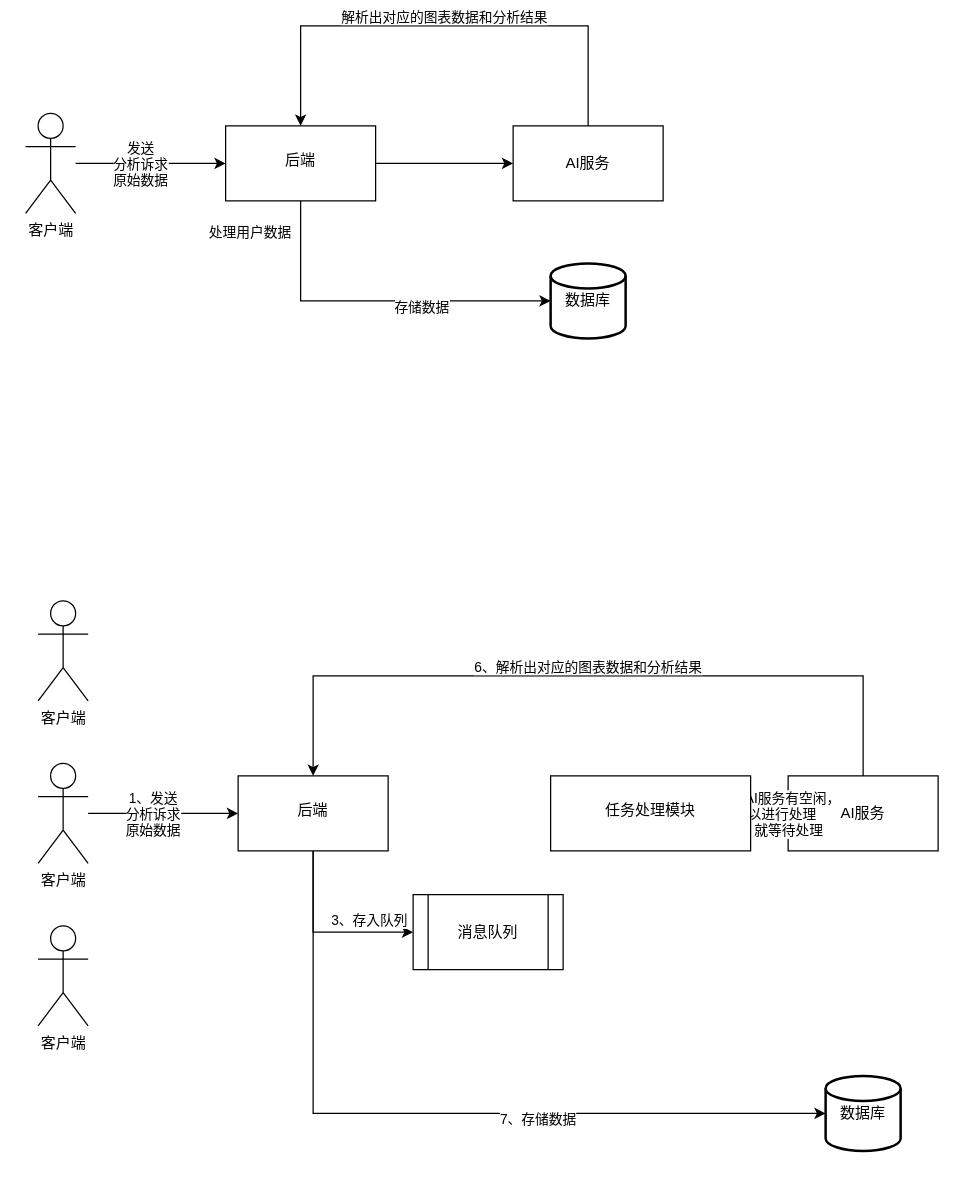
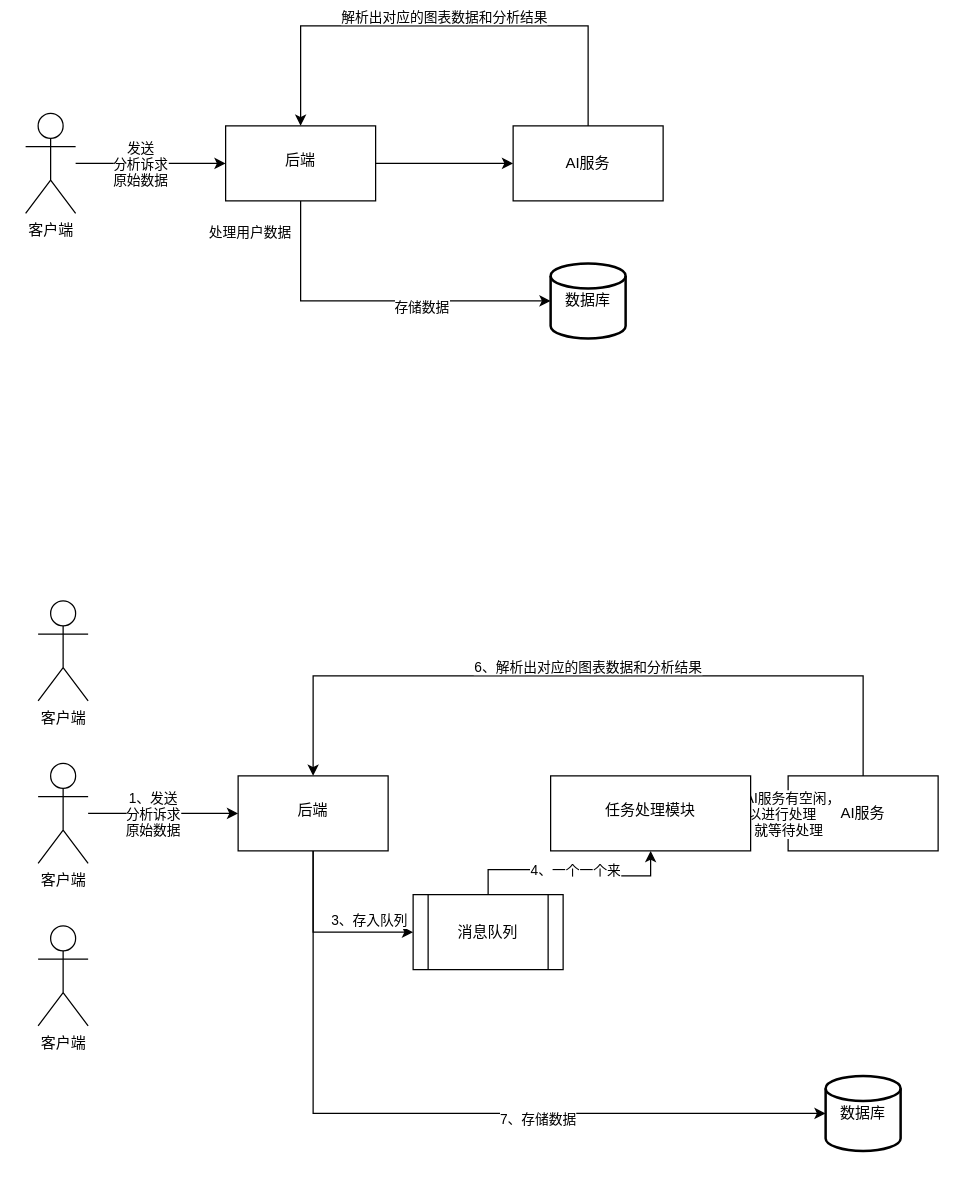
none -> (500, 869)
